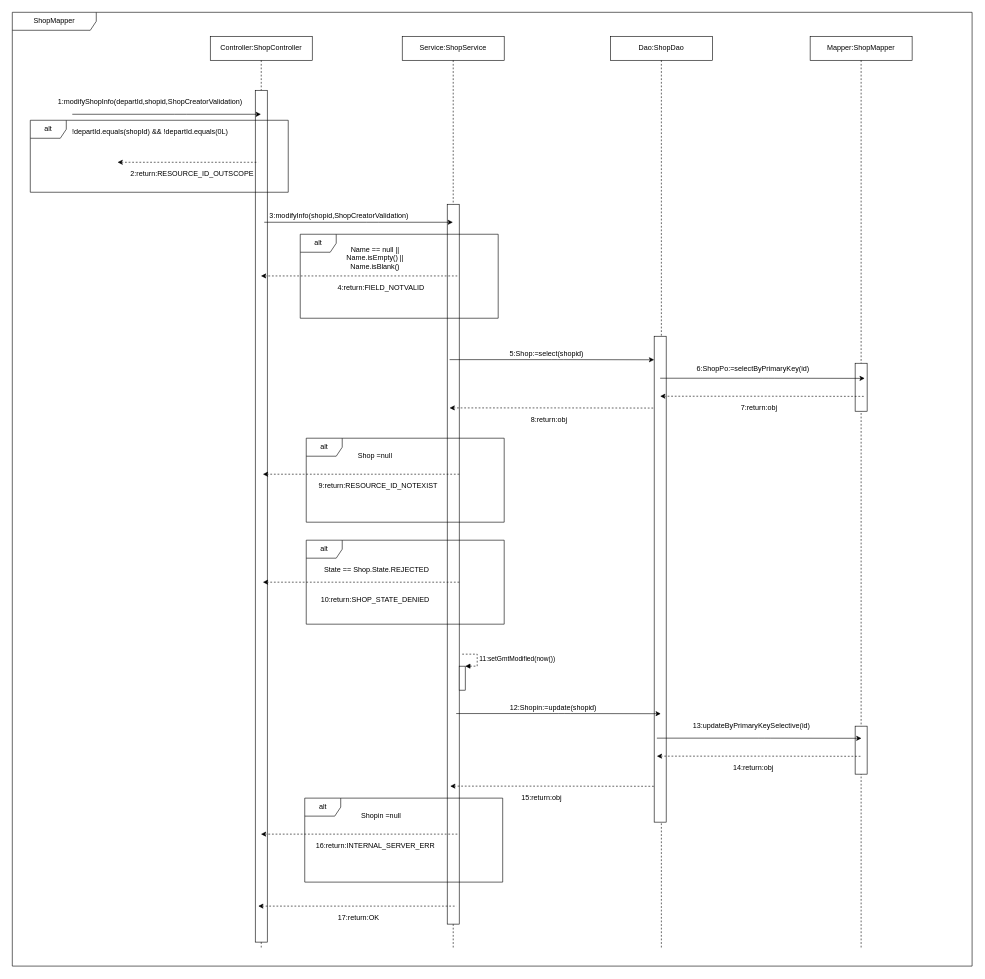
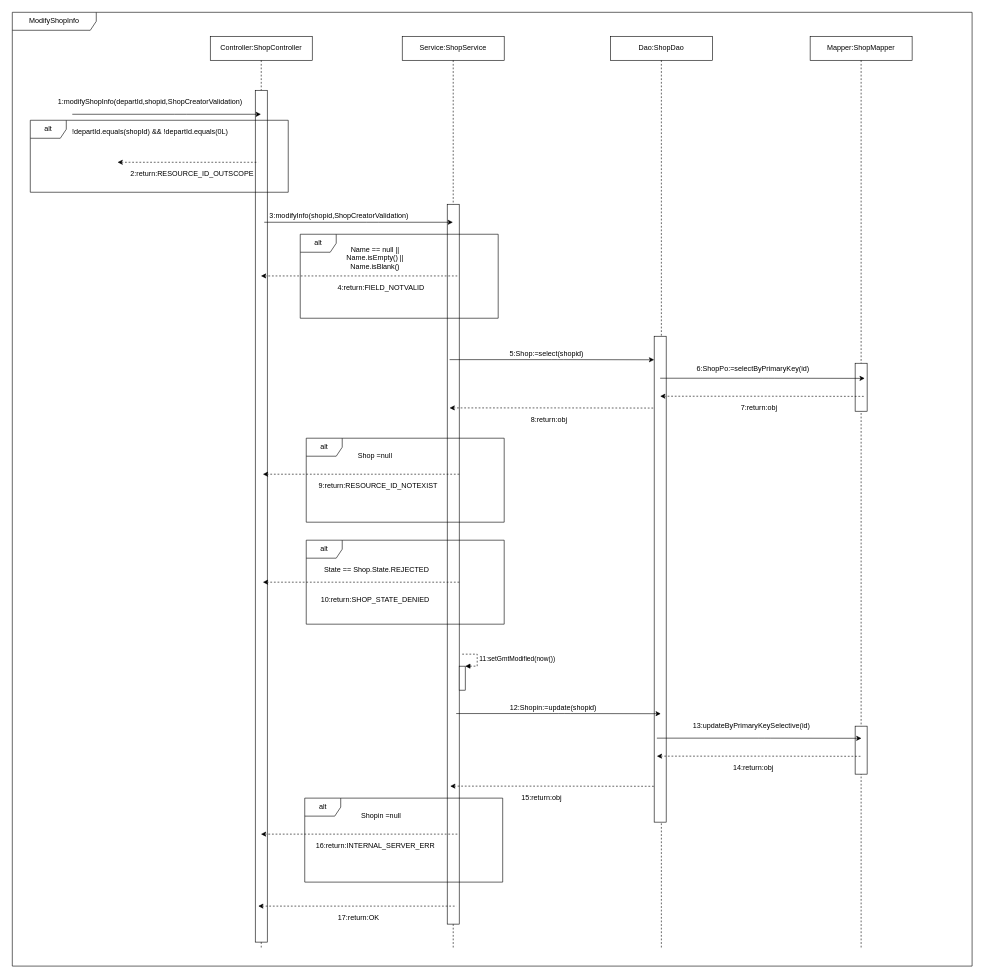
(54, 21) -> (54, 21)
